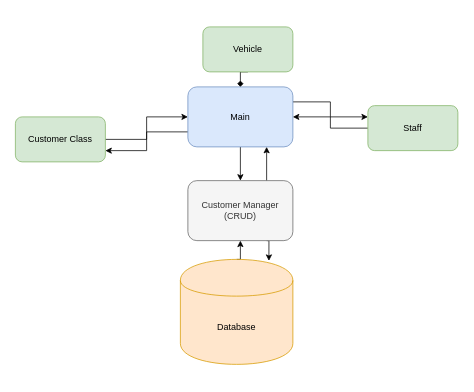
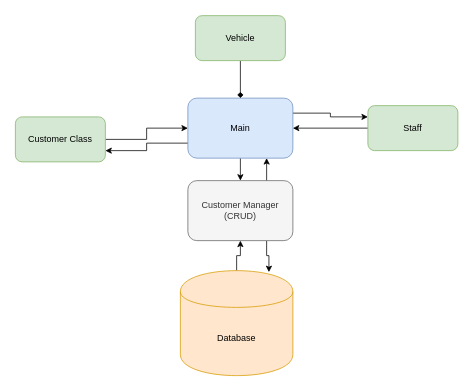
(248, 49) -> (240, 38)
(240, 117) -> (240, 128)
(237, 312) -> (237, 323)
